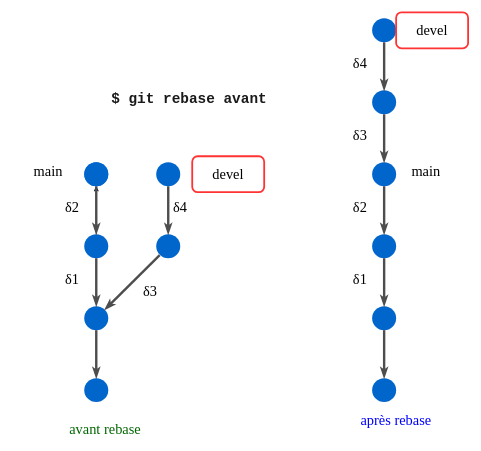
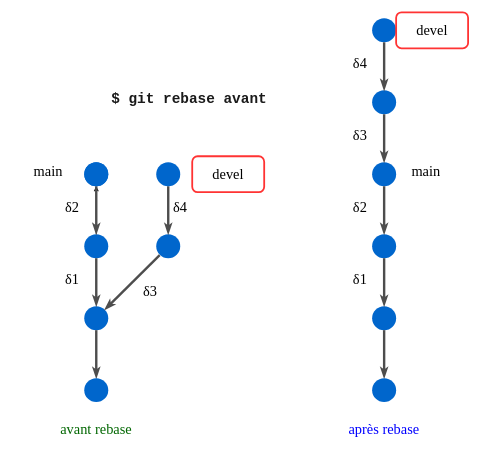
(396, 420) -> (384, 429)
(105, 429) -> (96, 429)
